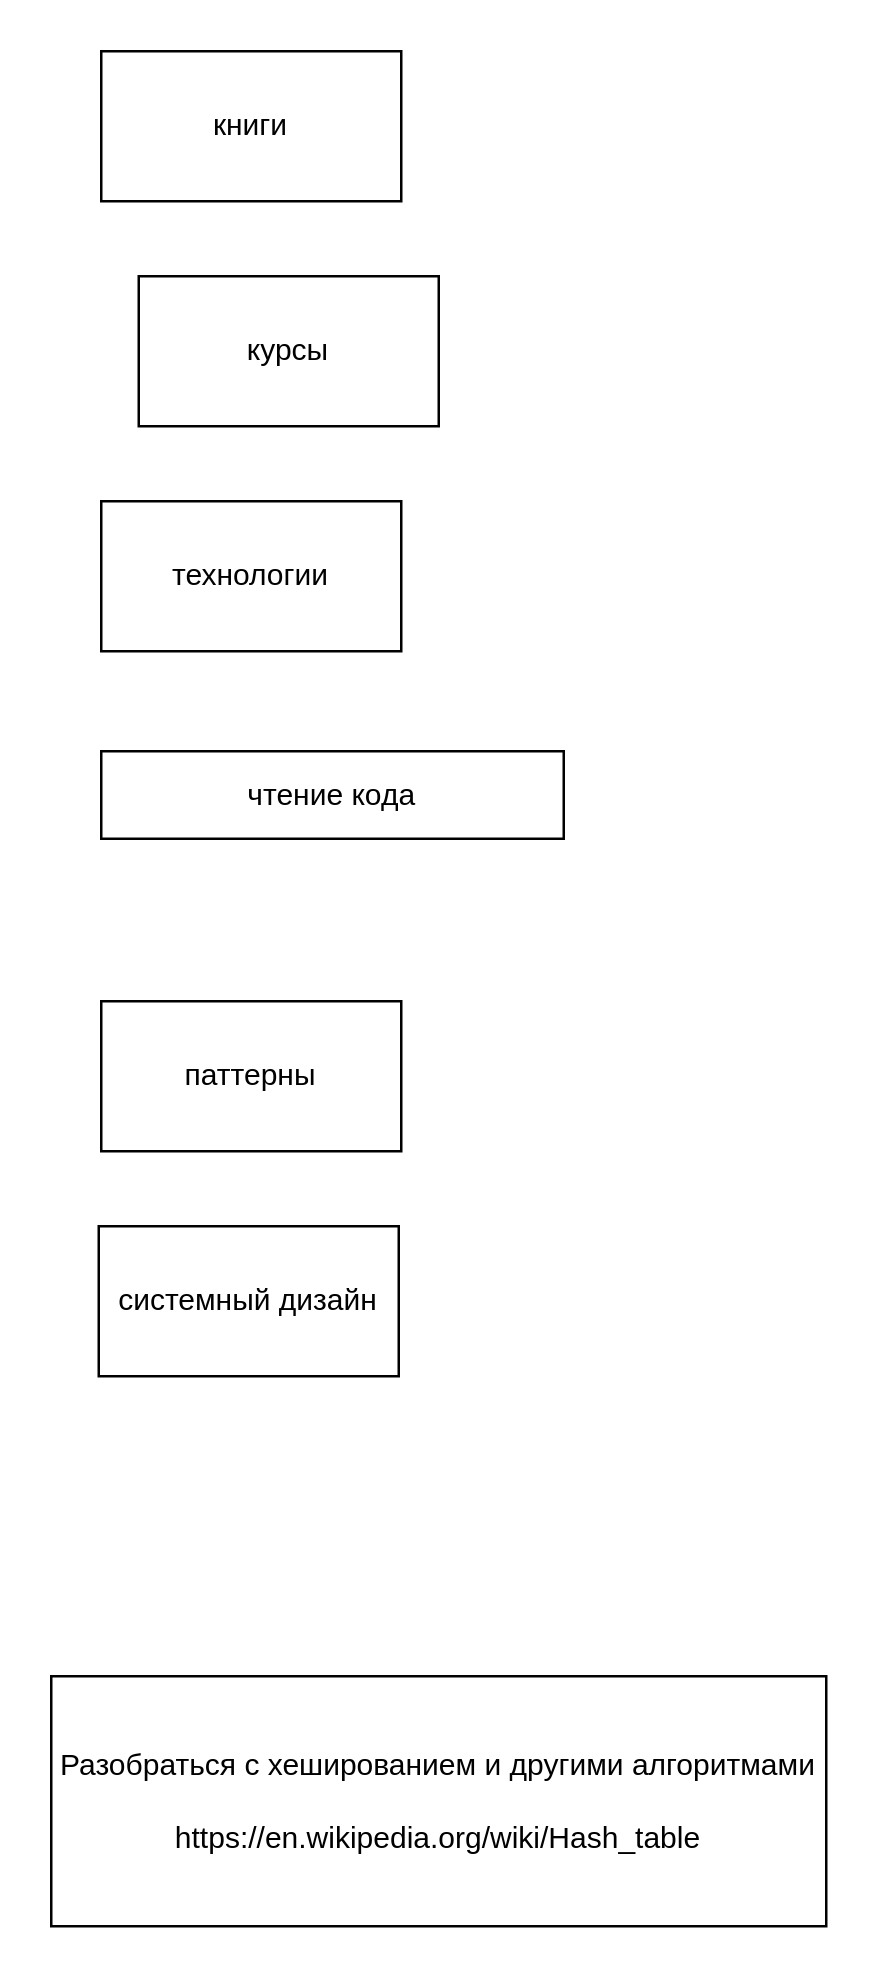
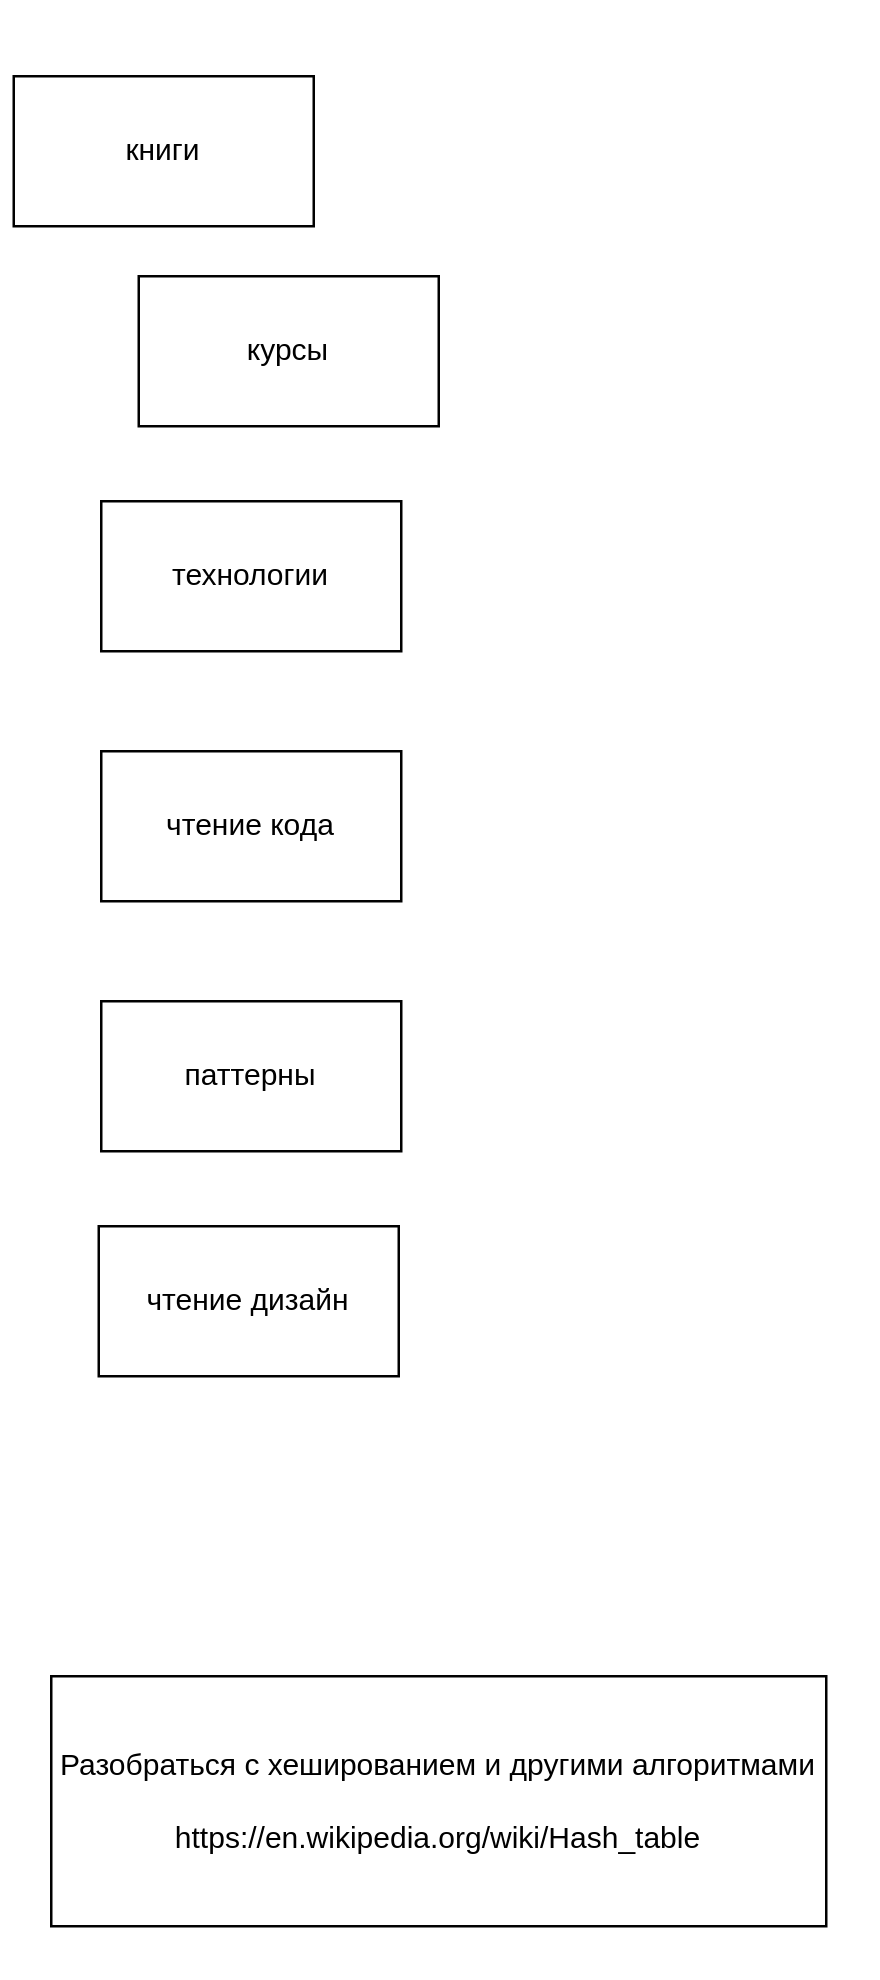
(251, 126) -> (164, 151)
(333, 795) -> (251, 826)
(249, 1301) -> (249, 1301)
